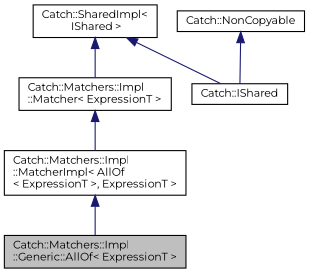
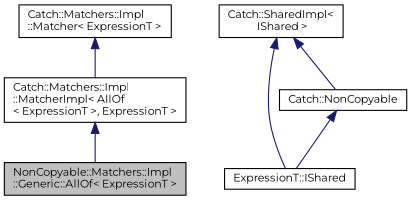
(95, 63) -> (318, 68)
(240, 94) -> (290, 179)
(95, 252) -> (95, 179)
